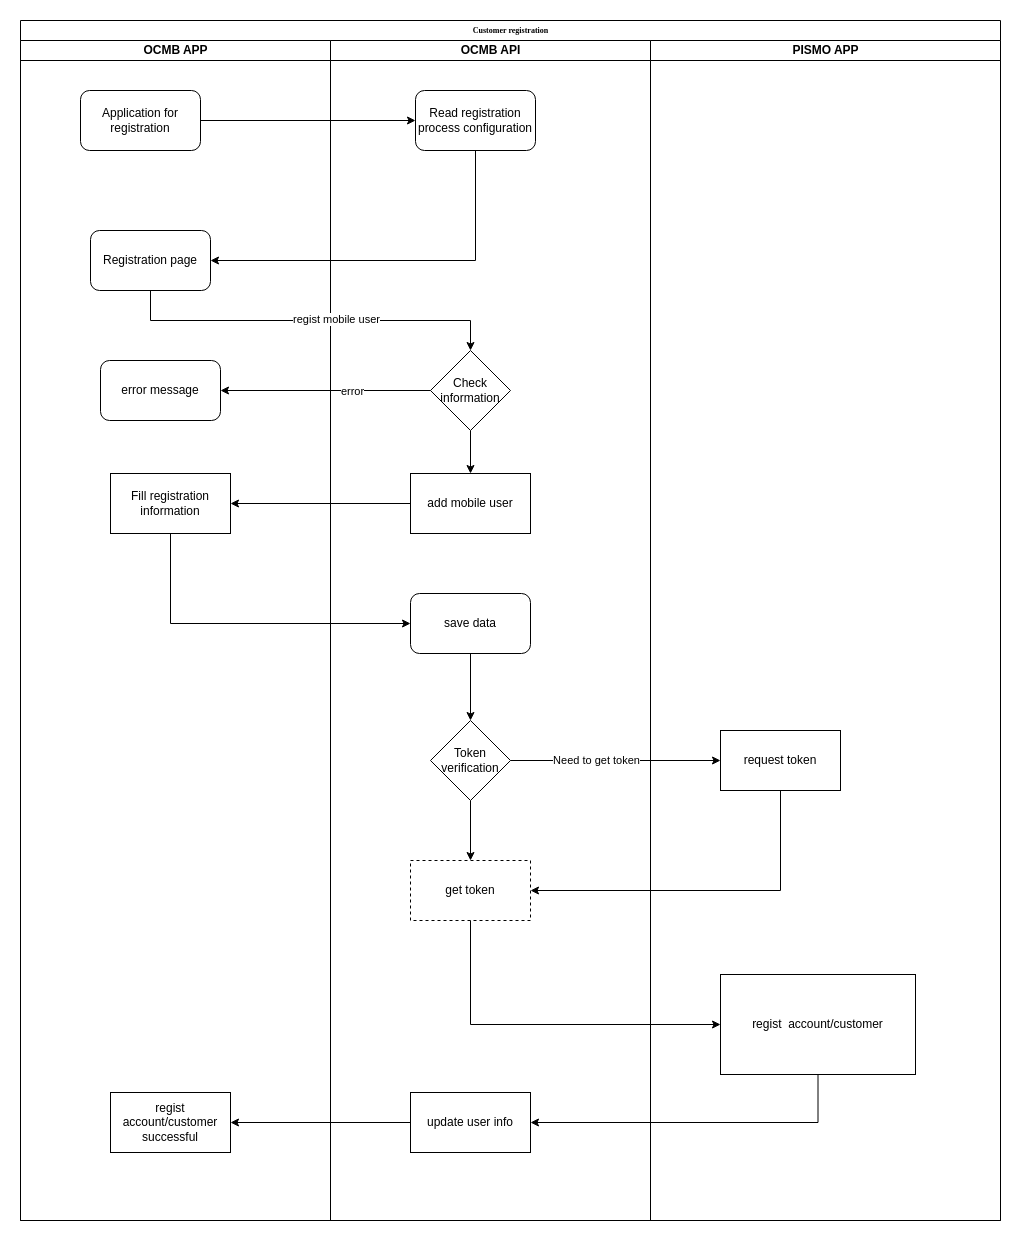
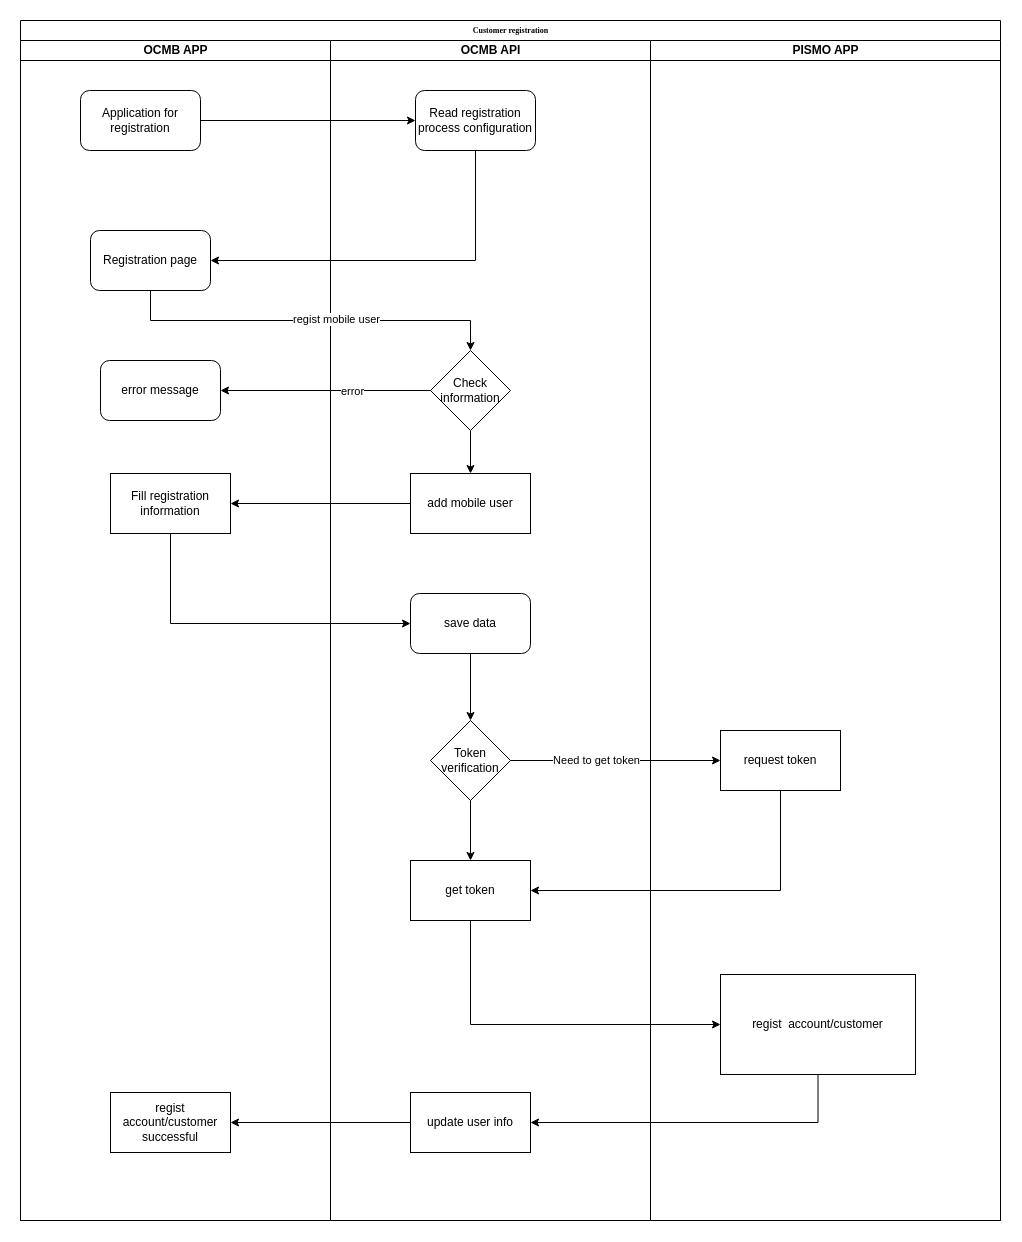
(471, 891) -> (471, 891)
